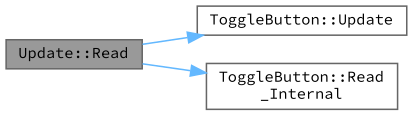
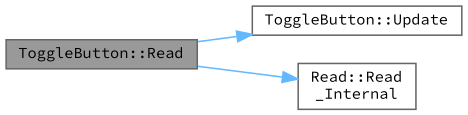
(74, 54) -> (102, 54)
(302, 86) -> (357, 86)
